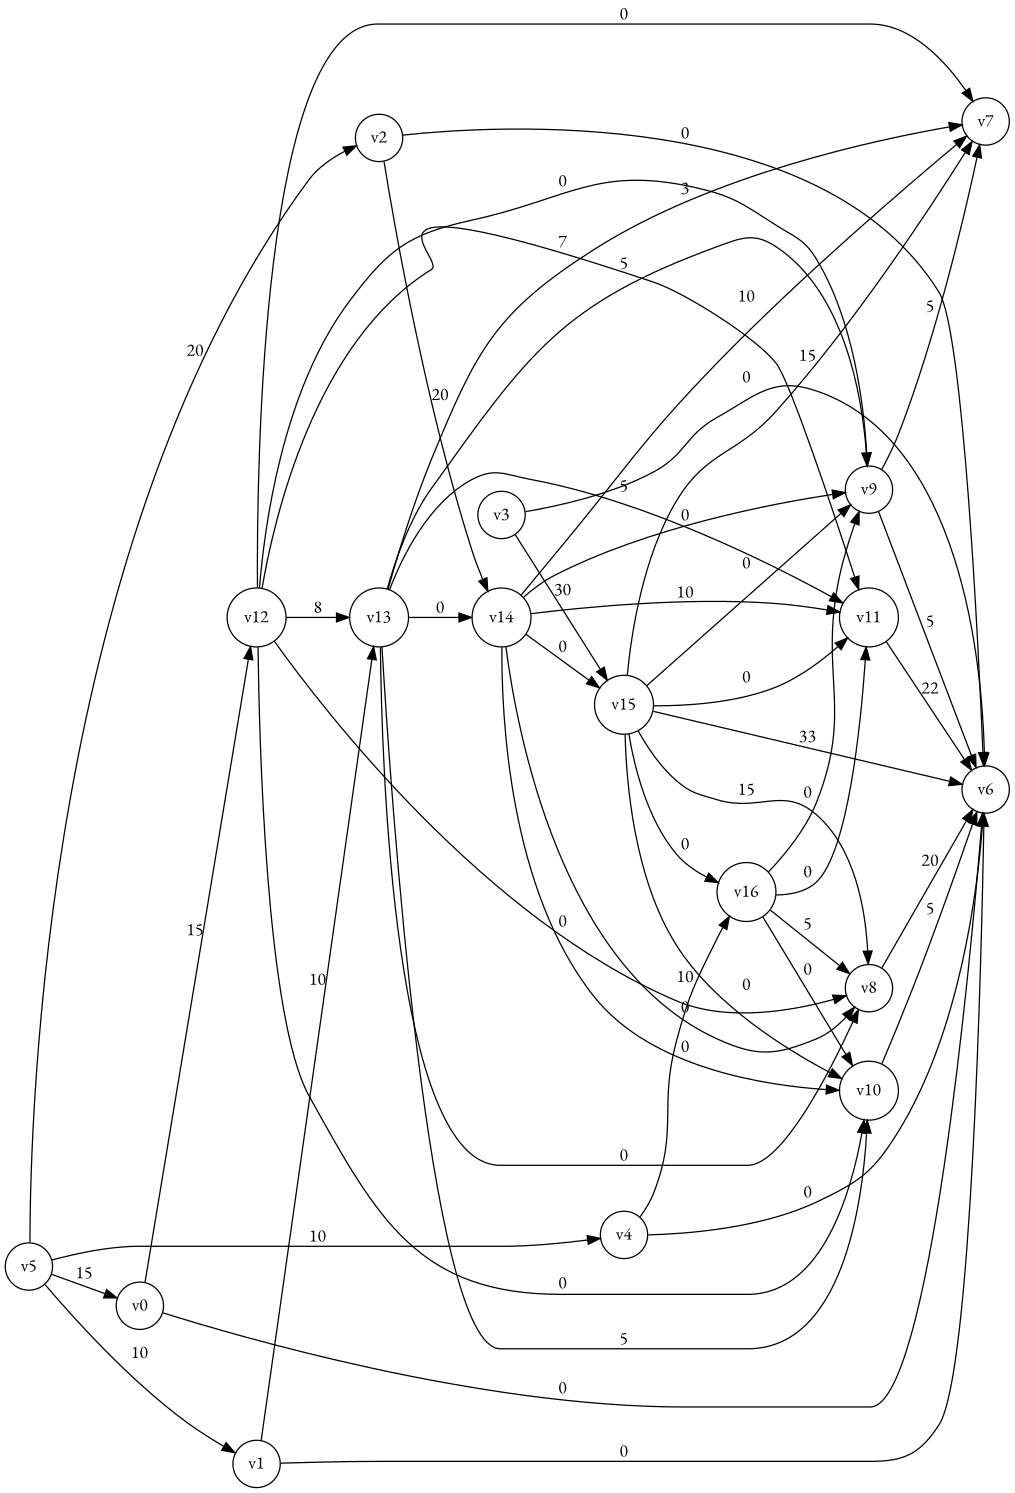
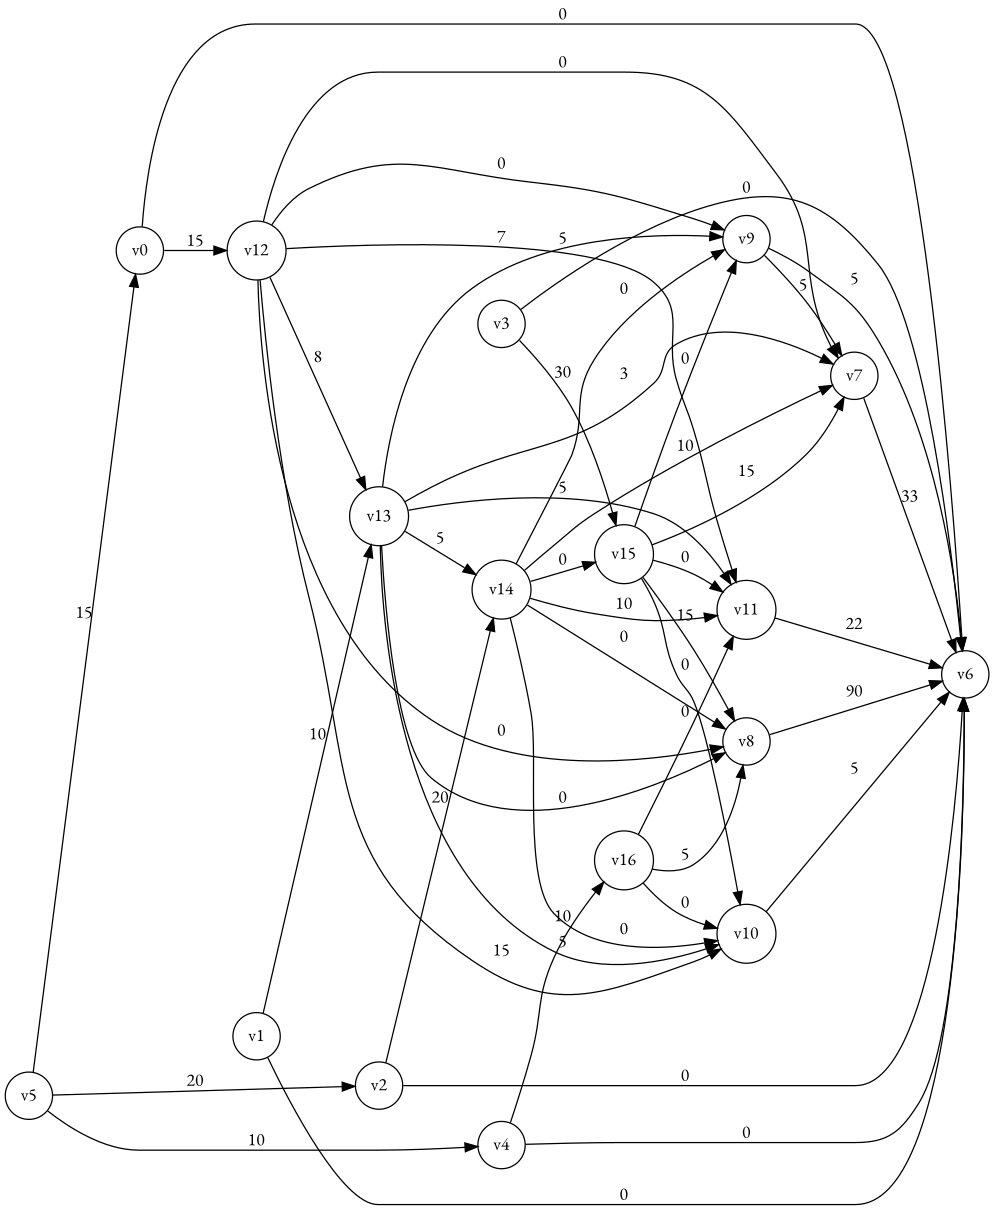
(440, 608) -> (440, 538)
(834, 705) -> none
(801, 746) -> (908, 519)
(652, 815) -> none
(930, 861) -> (854, 691)
(563, 1284) -> (502, 951)
(128, 1373) -> none
